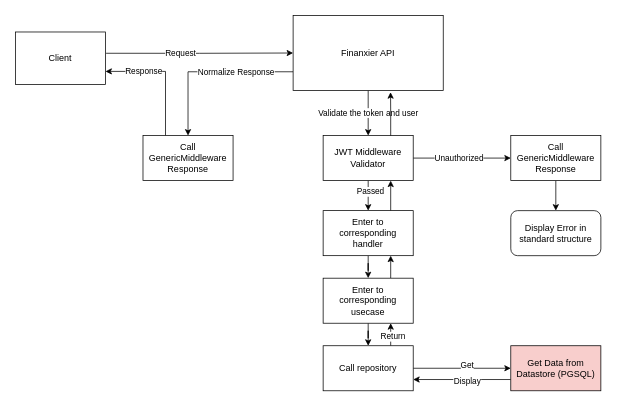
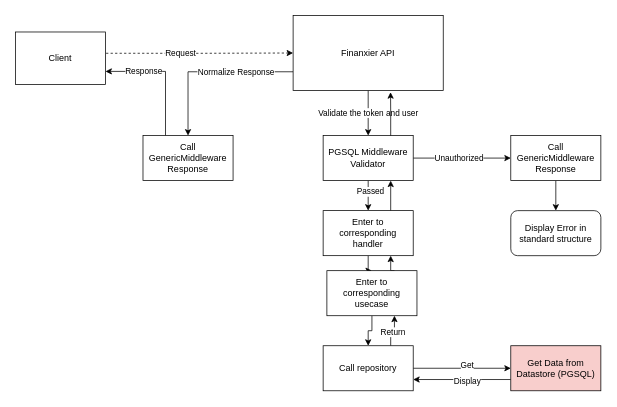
(242, 53) -> (242, 53)
(368, 158) -> (368, 158)
(368, 300) -> (372, 293)
